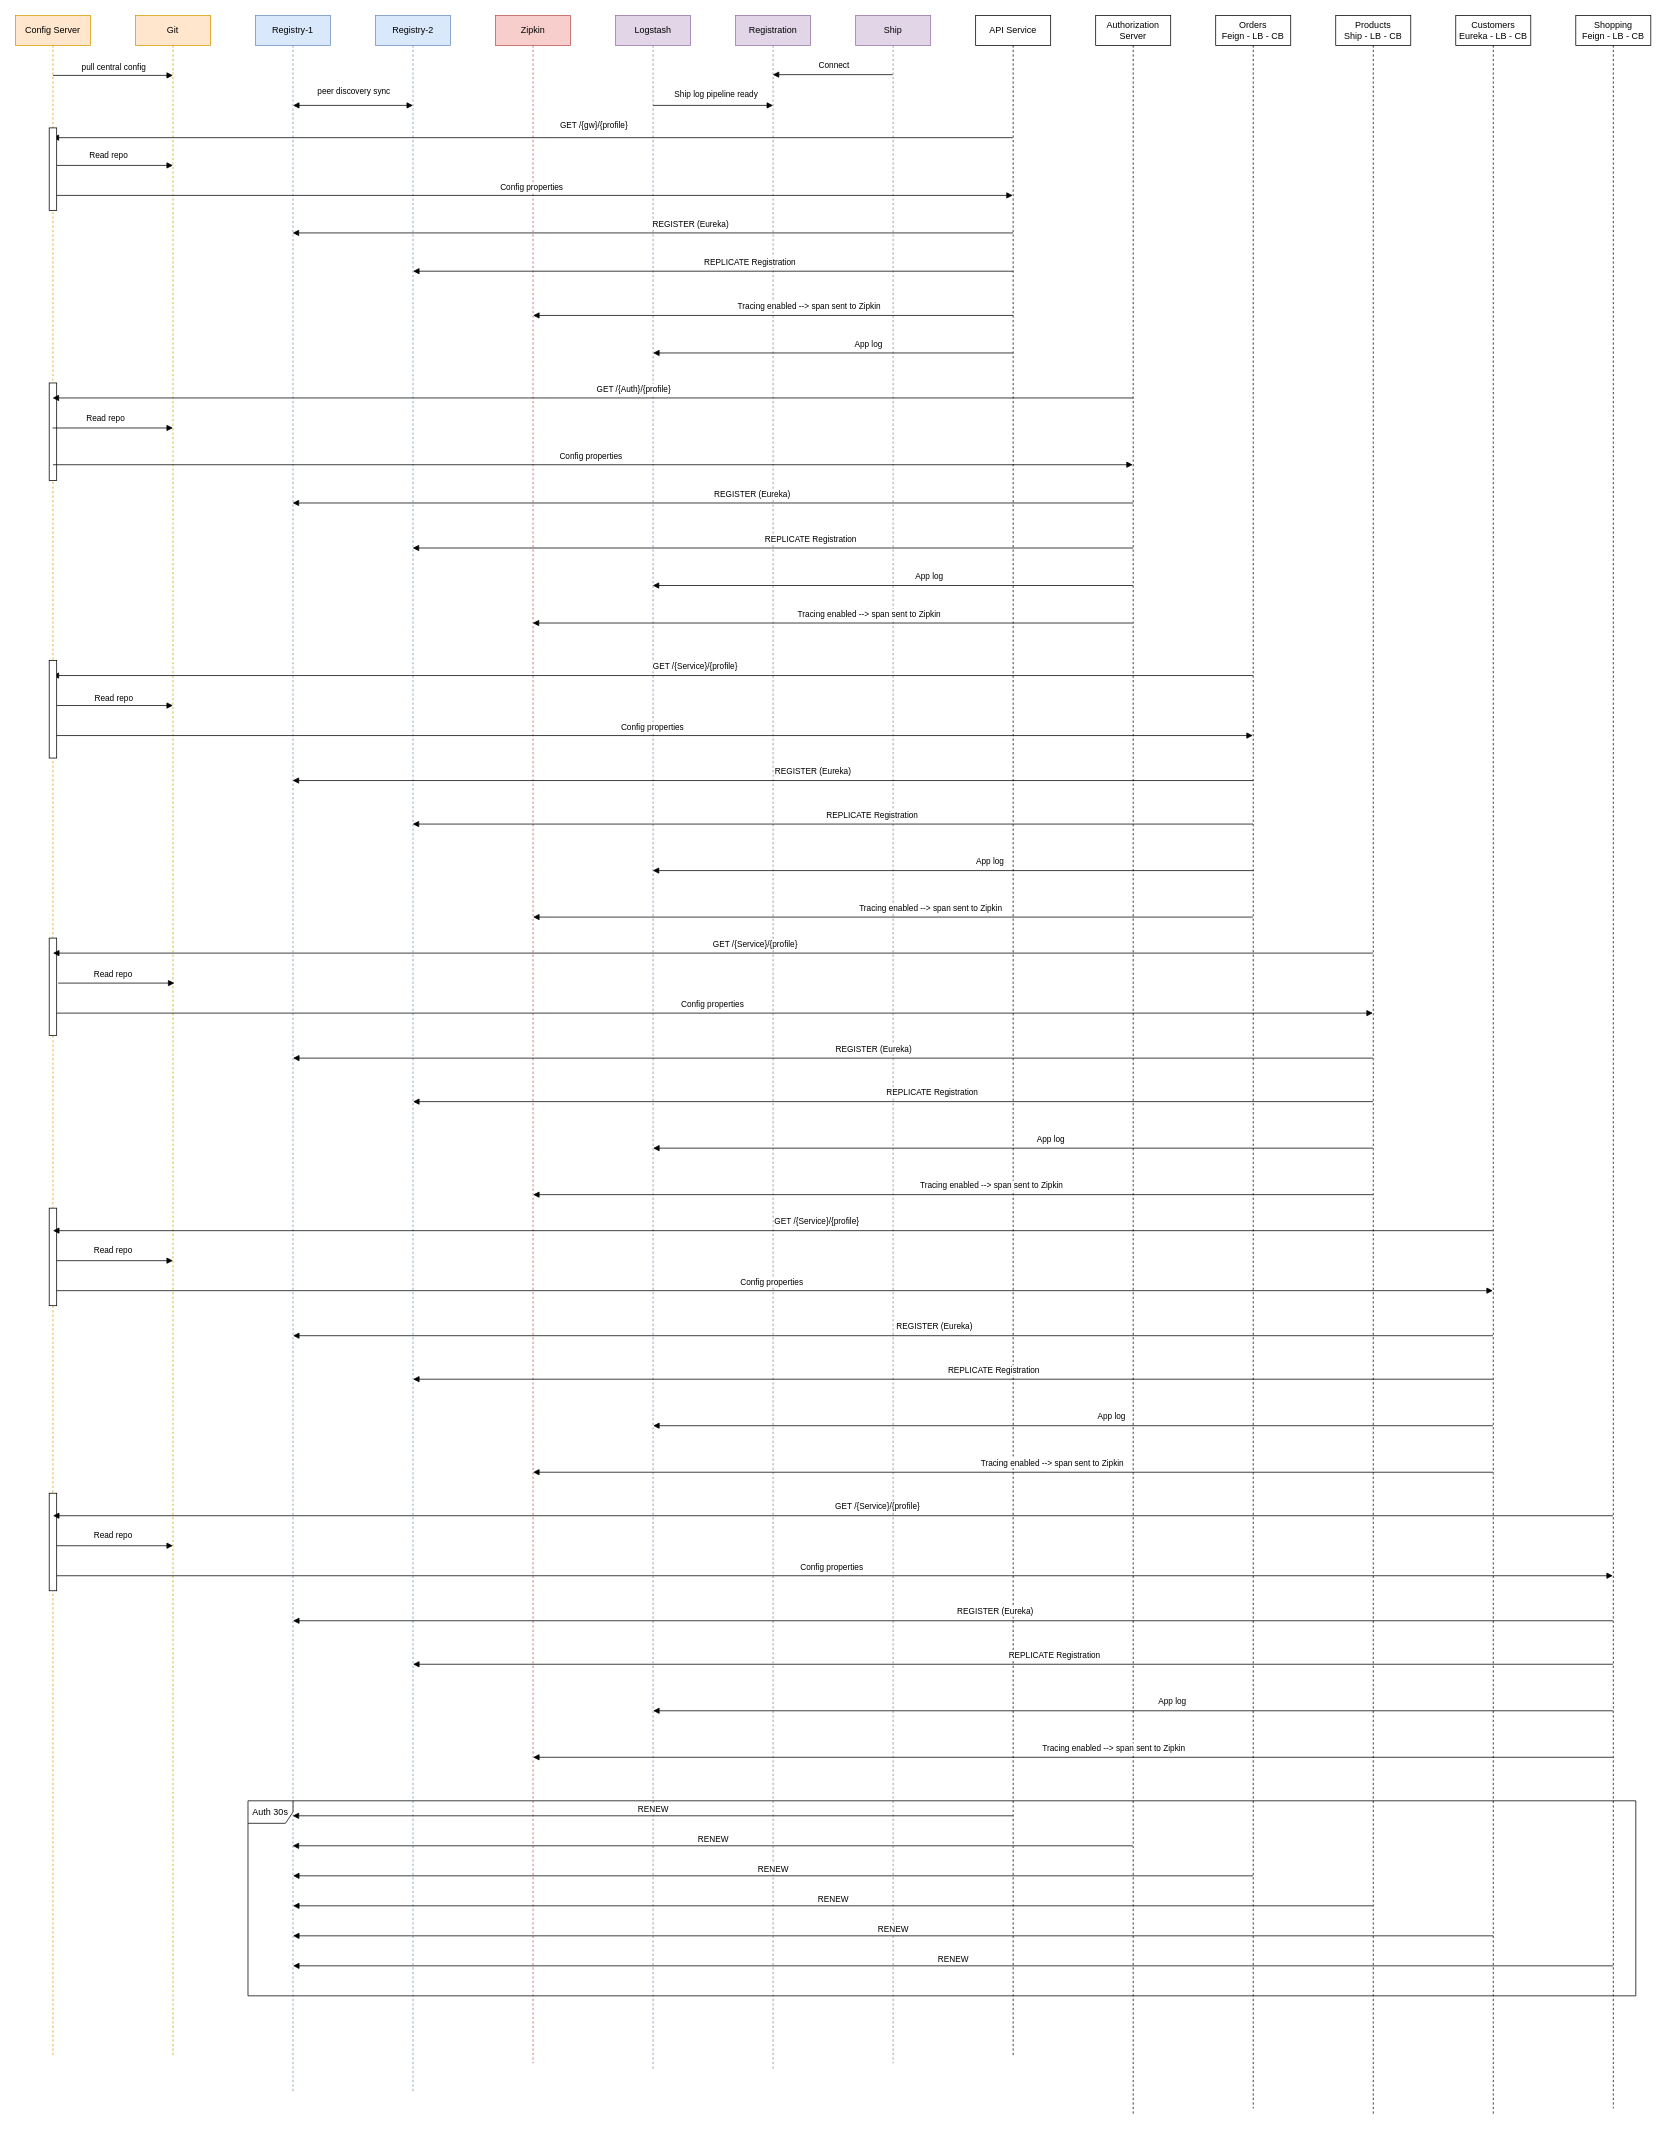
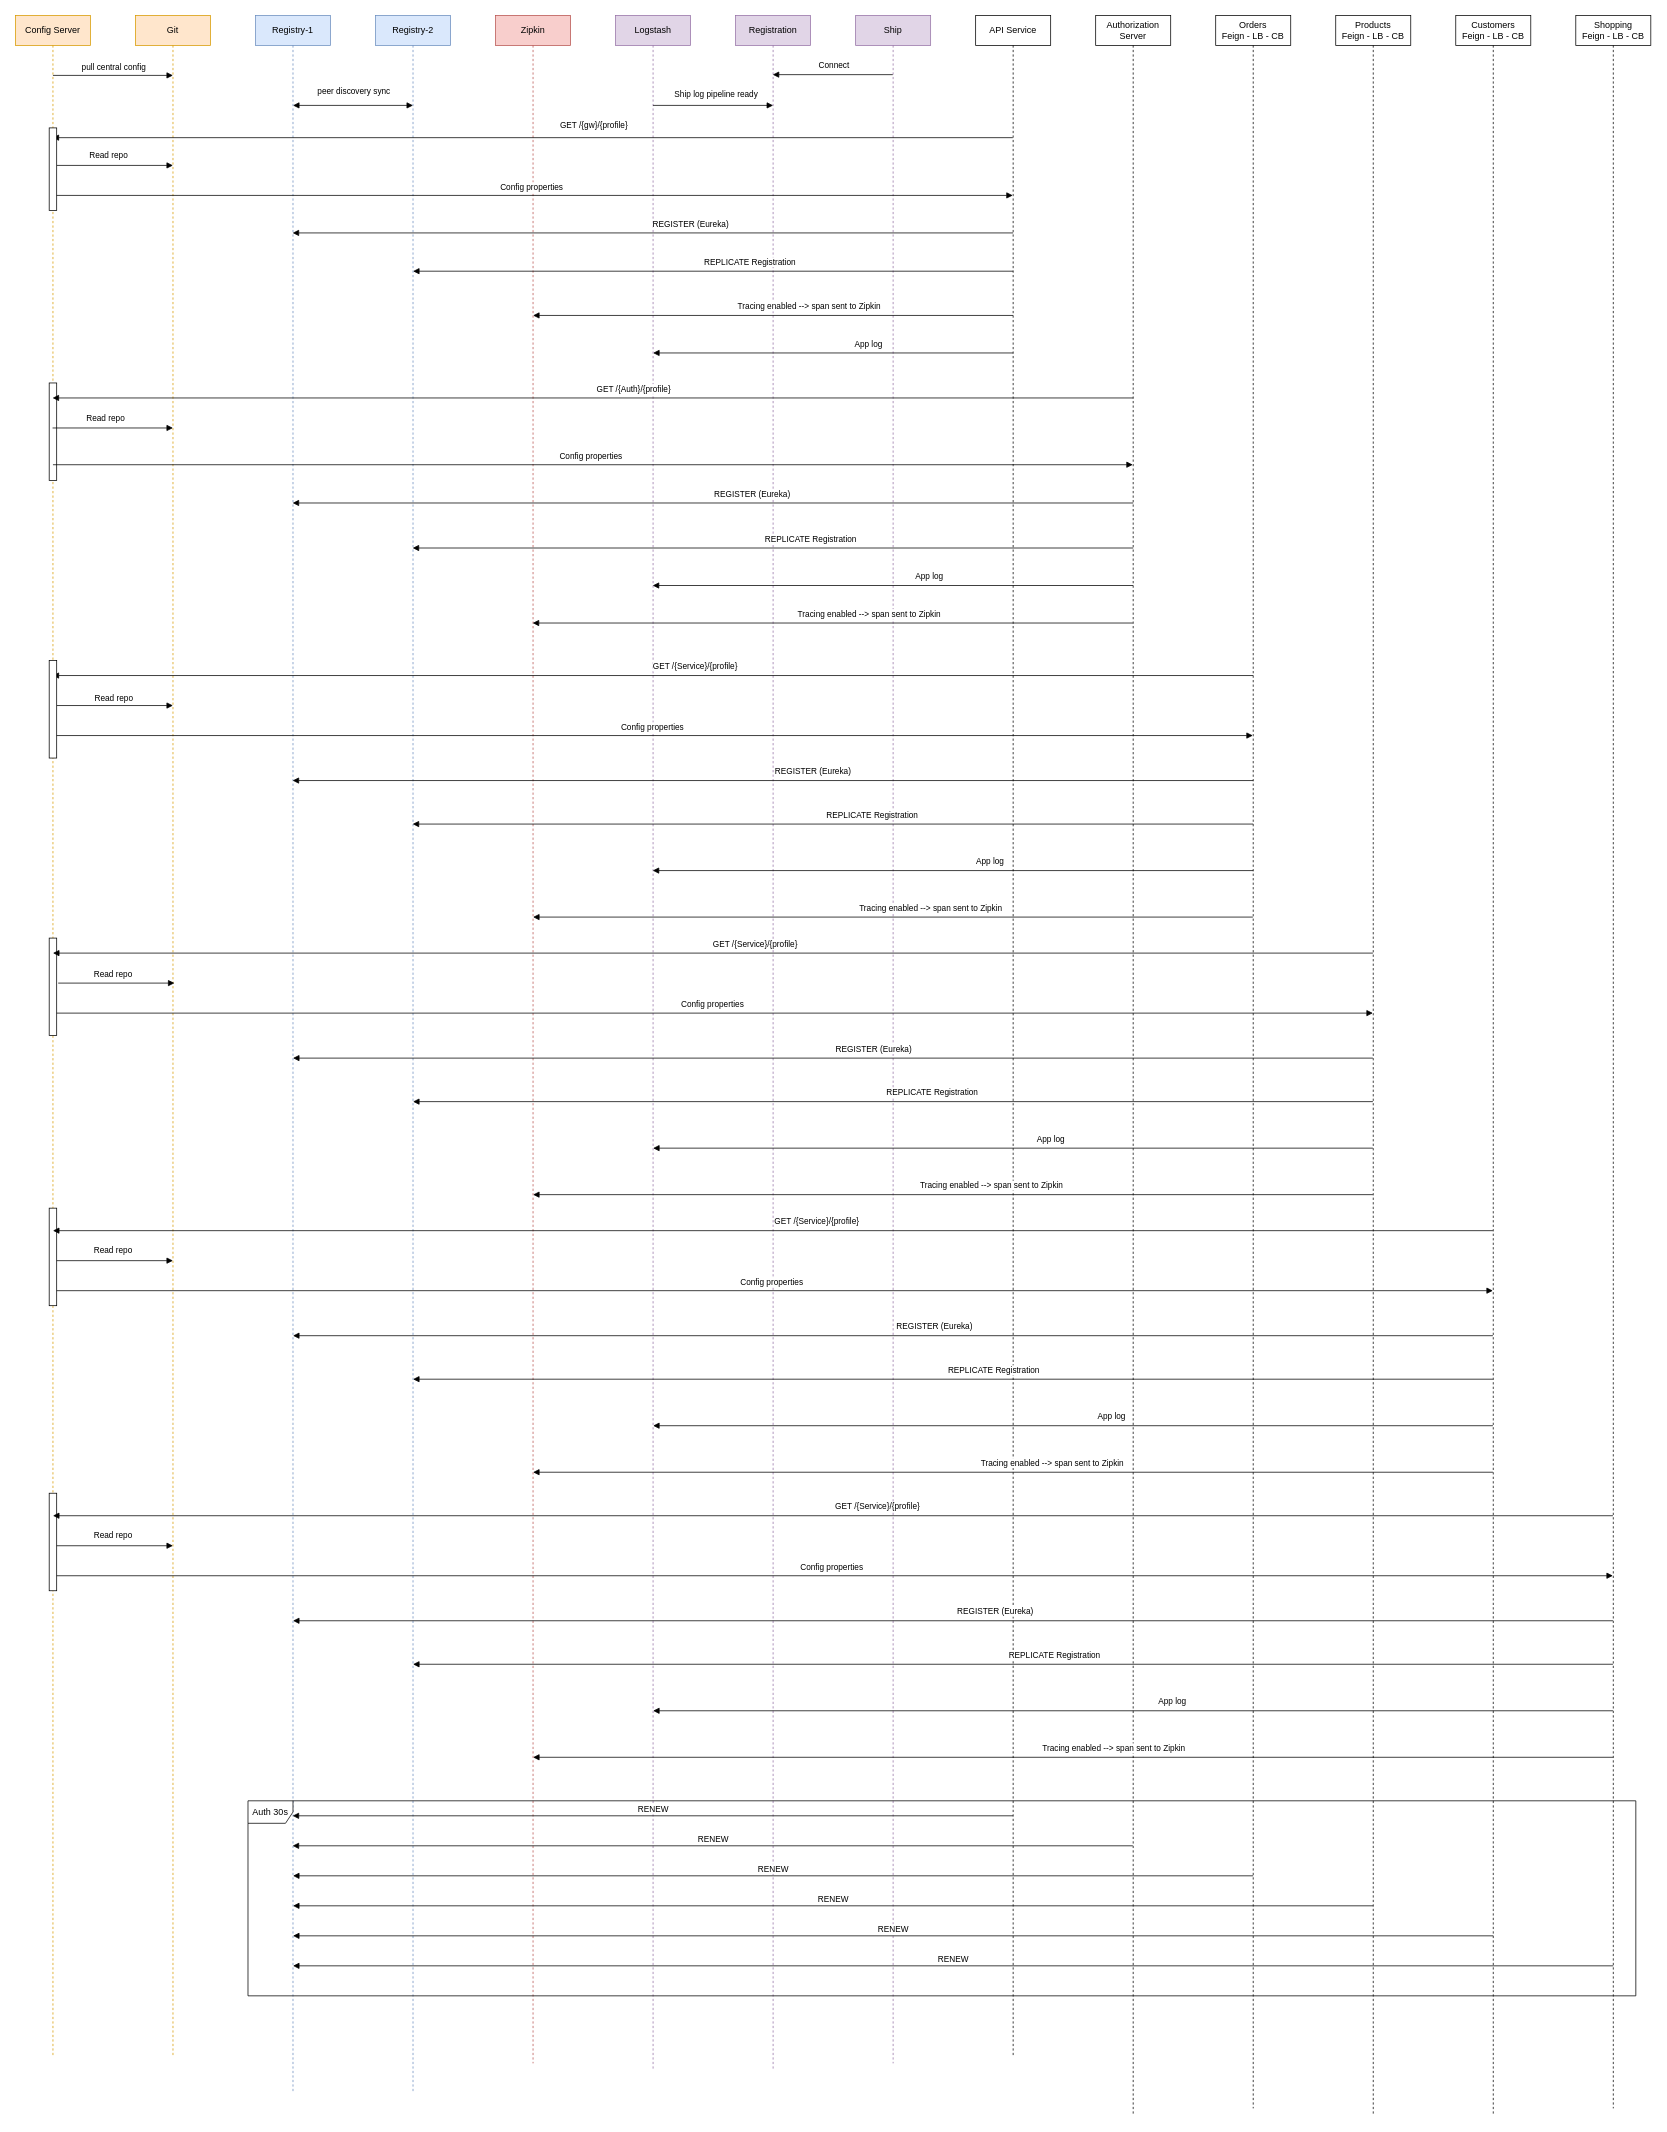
(1373, 30) -> (1373, 30)
(1493, 30) -> (1493, 30)
